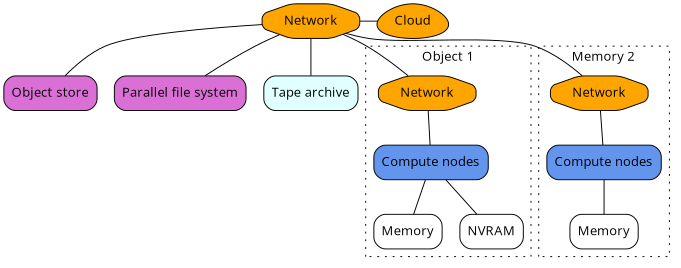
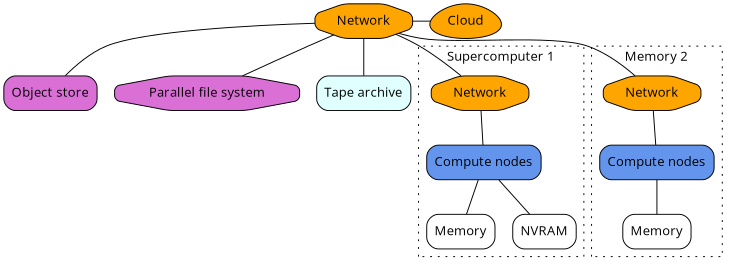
(448, 57) -> (501, 57)
(180, 93) -> (207, 93)
